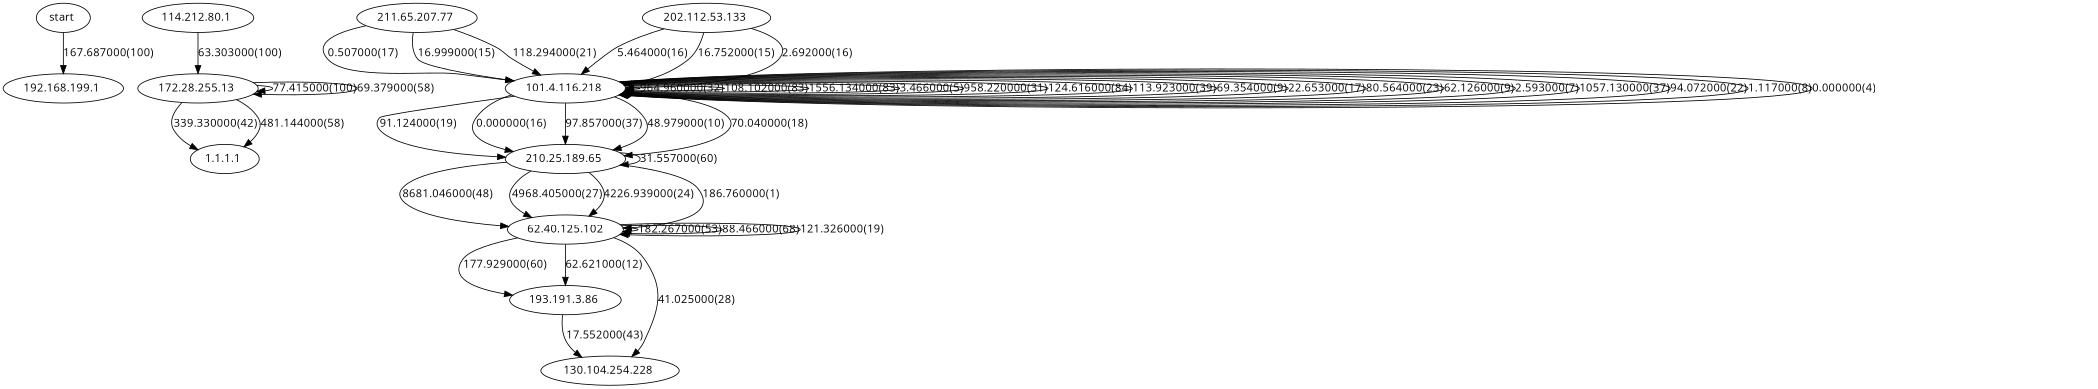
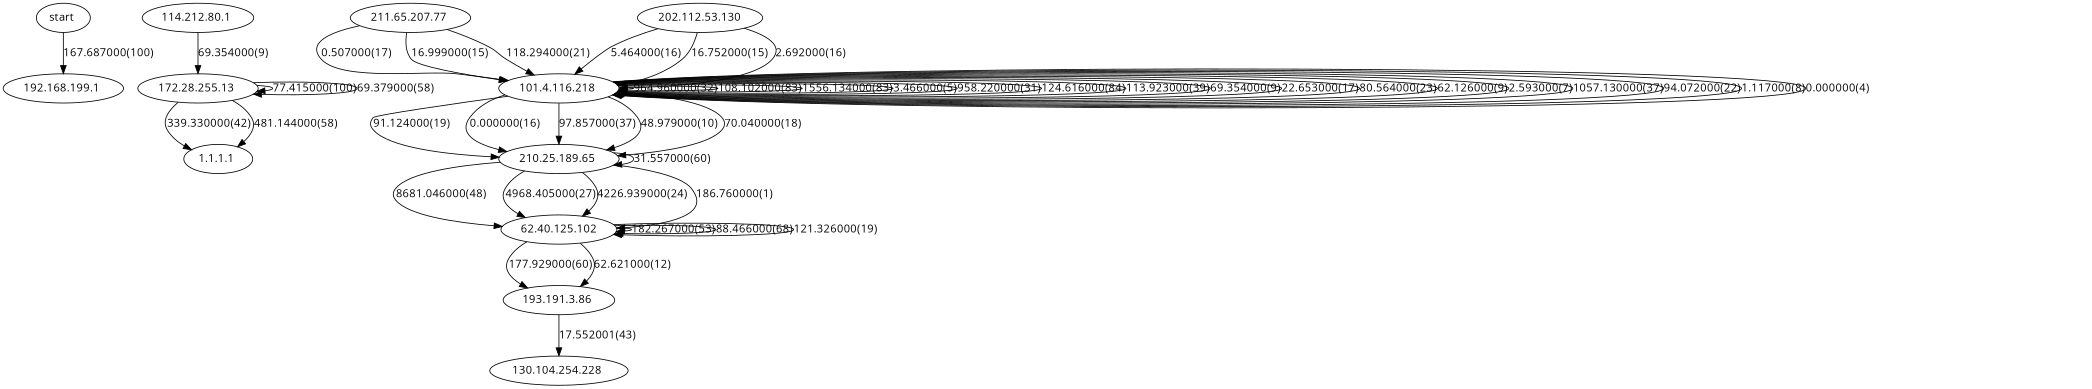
(707, 18) -> (700, 18)
(240, 53) -> (234, 53)
(657, 287) -> none
(605, 335) -> (598, 335)
